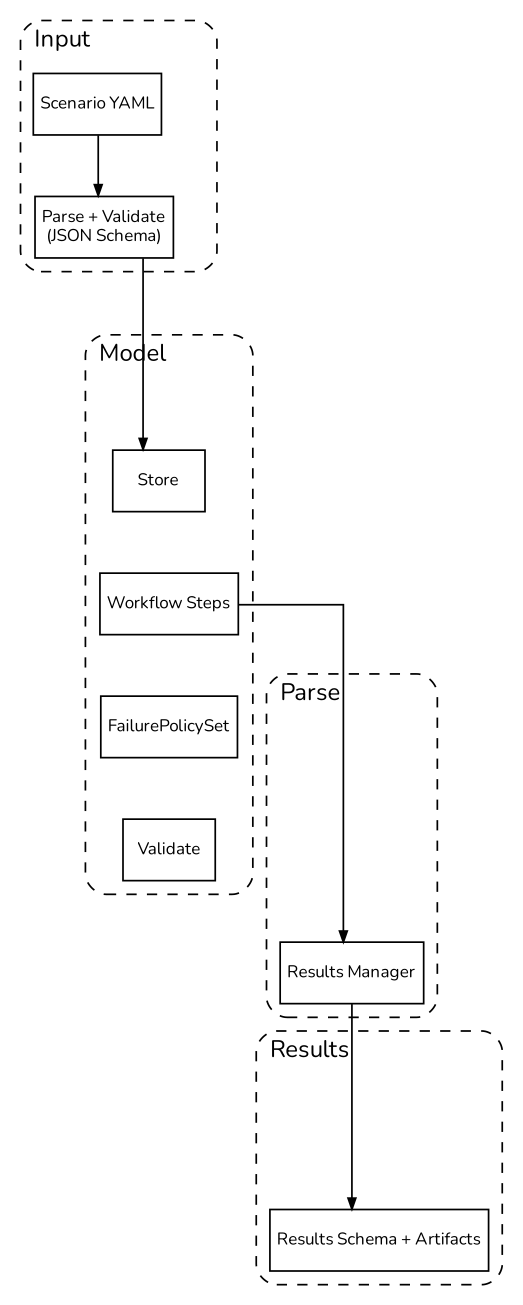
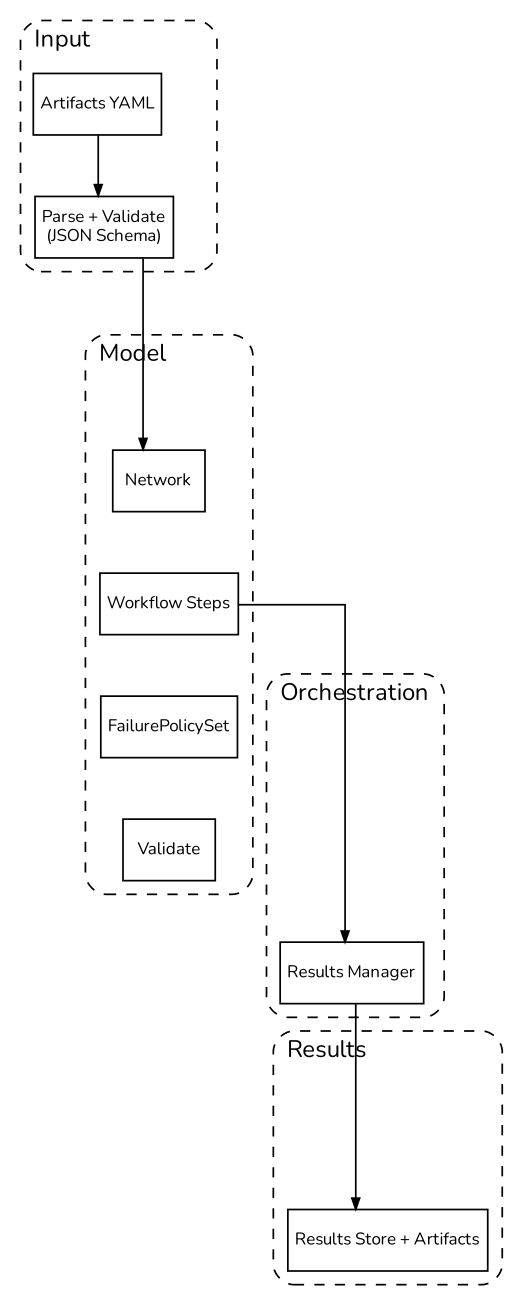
(97, 104) -> (97, 104)
(159, 481) -> (159, 481)
(311, 694) -> (355, 694)
(379, 1240) -> (388, 1240)
